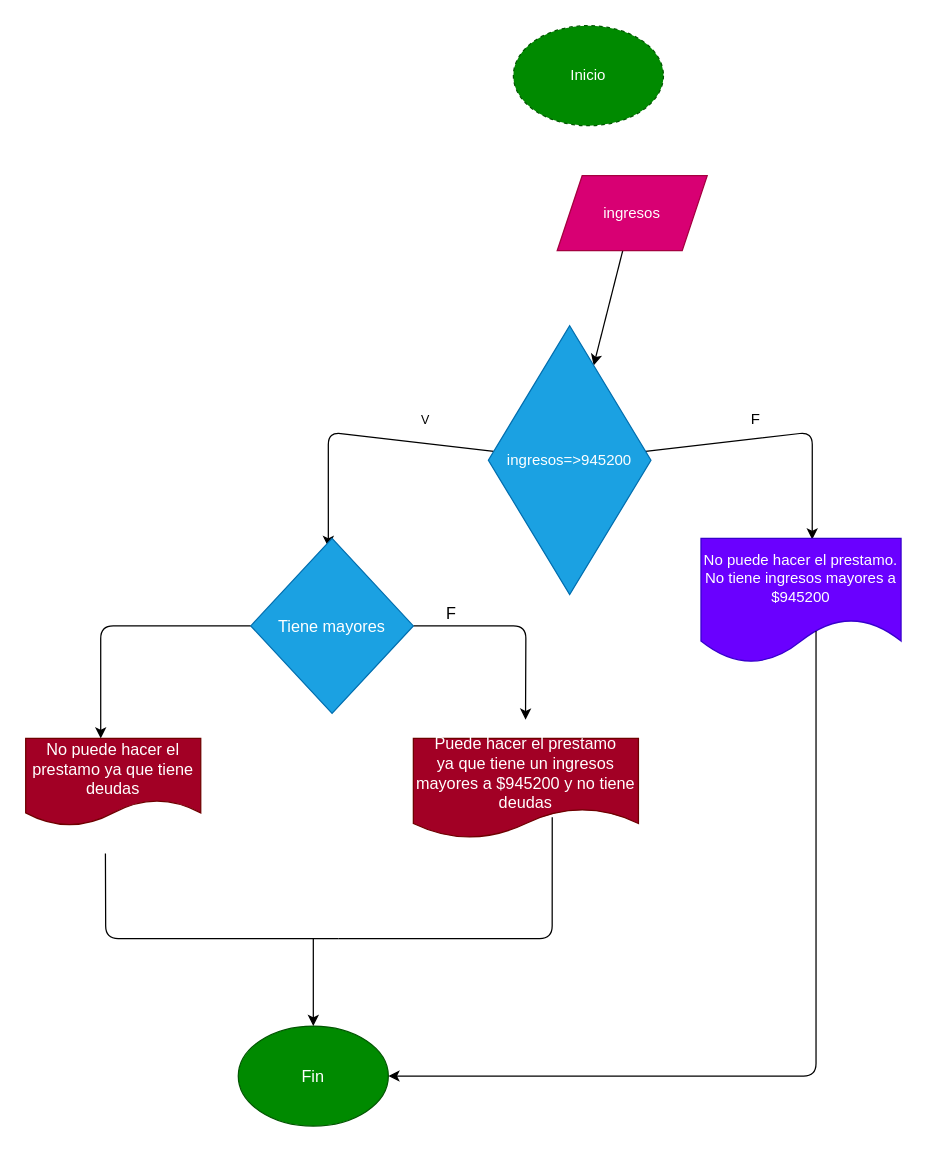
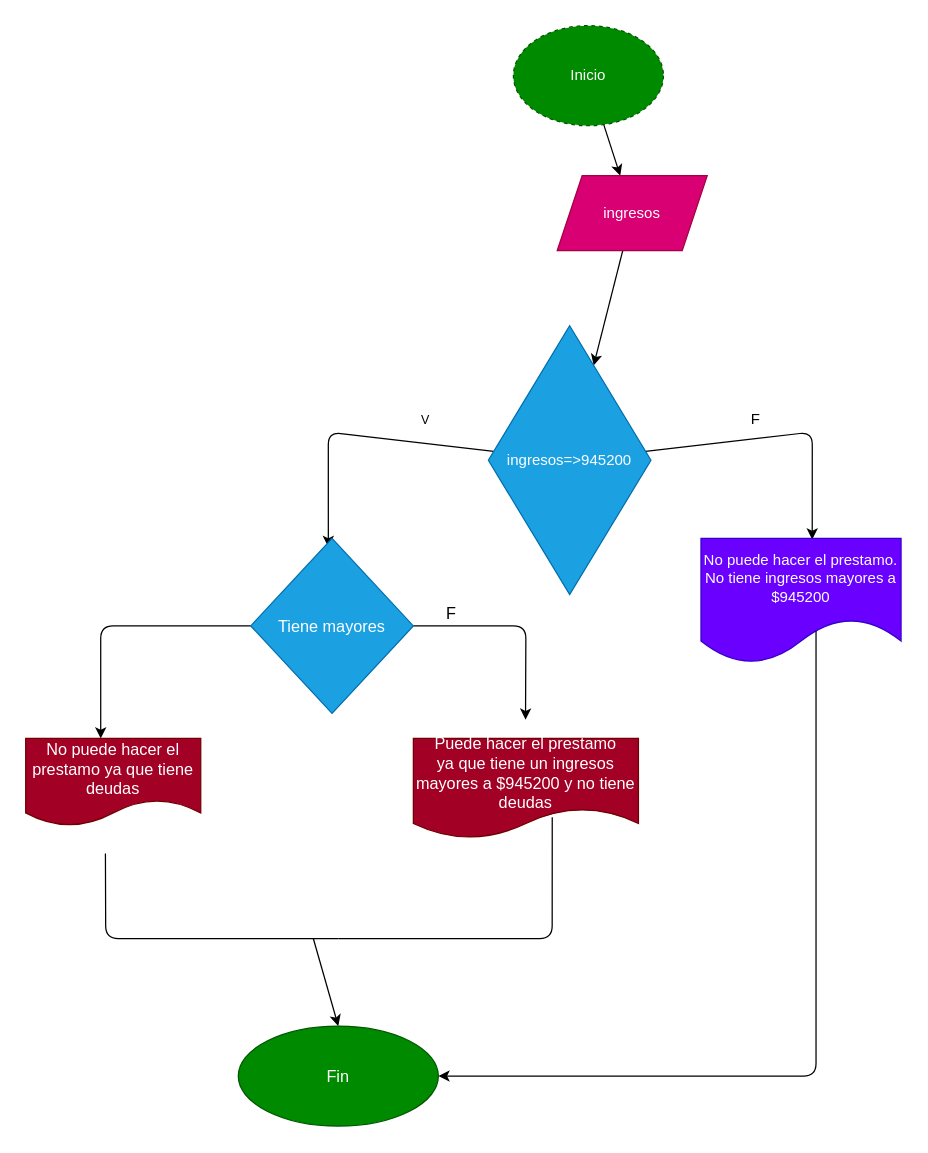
none -> (610, 146)
(313, 1076) -> (338, 1076)
